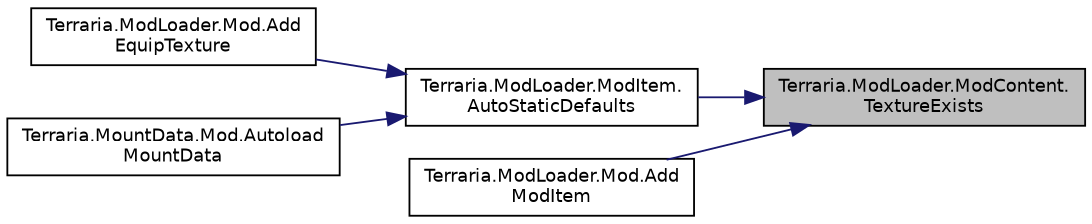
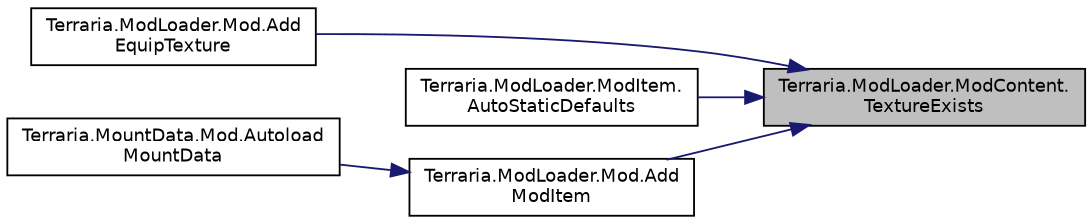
(351, 65) -> (553, 40)
(364, 122) -> (365, 167)
